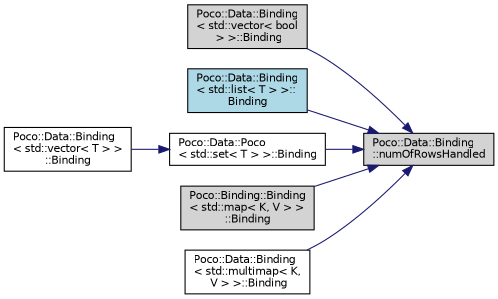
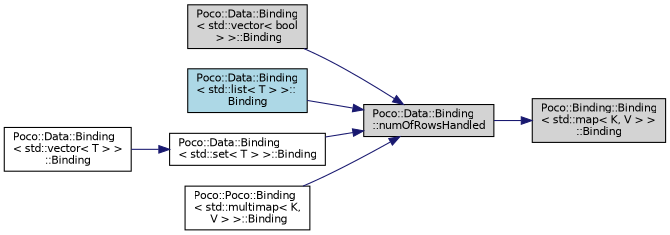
(247, 149) -> (247, 149)
(341, 178) -> (507, 121)
(247, 272) -> (247, 208)
